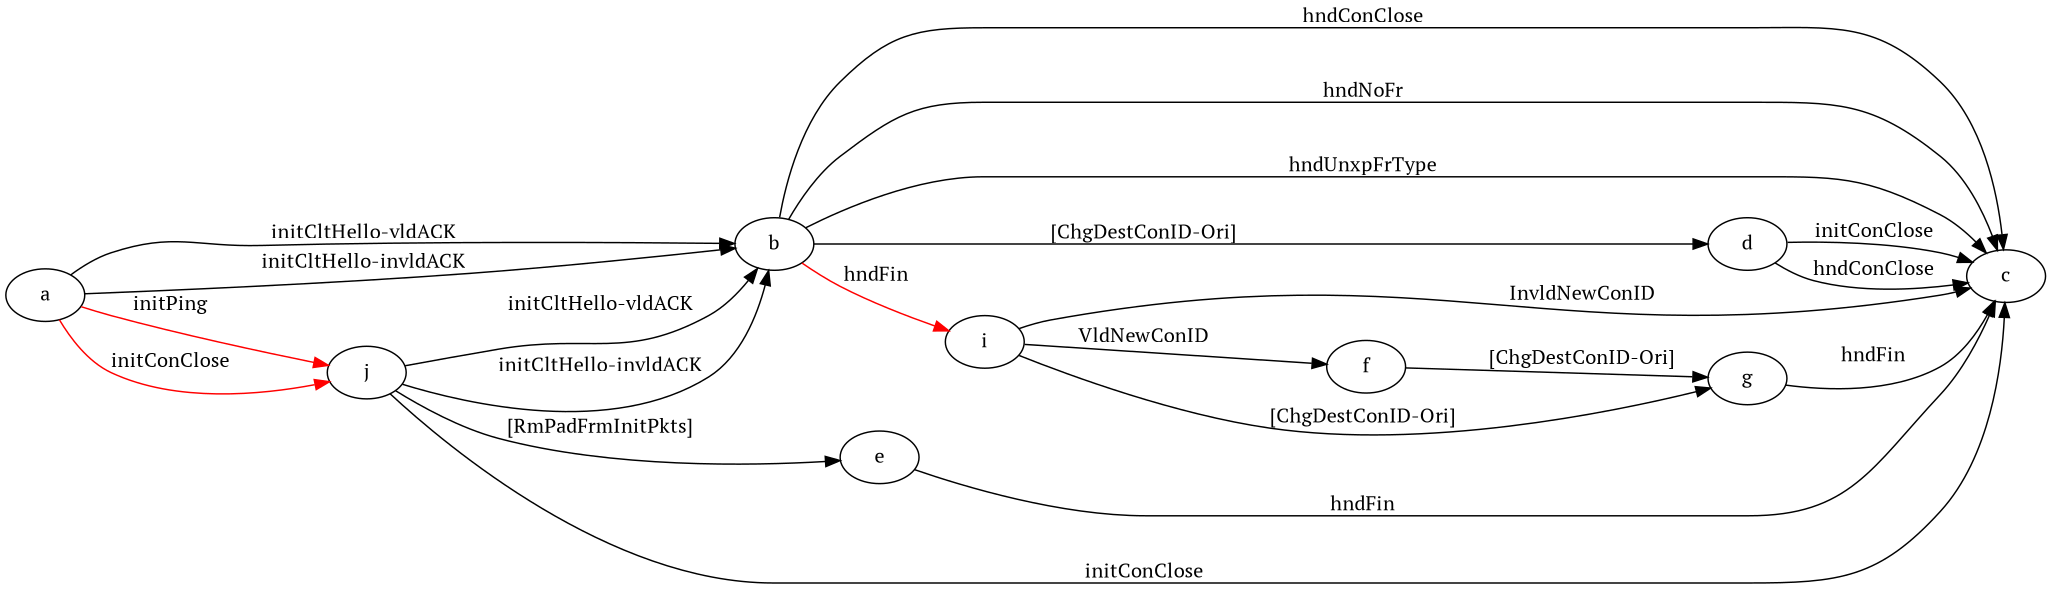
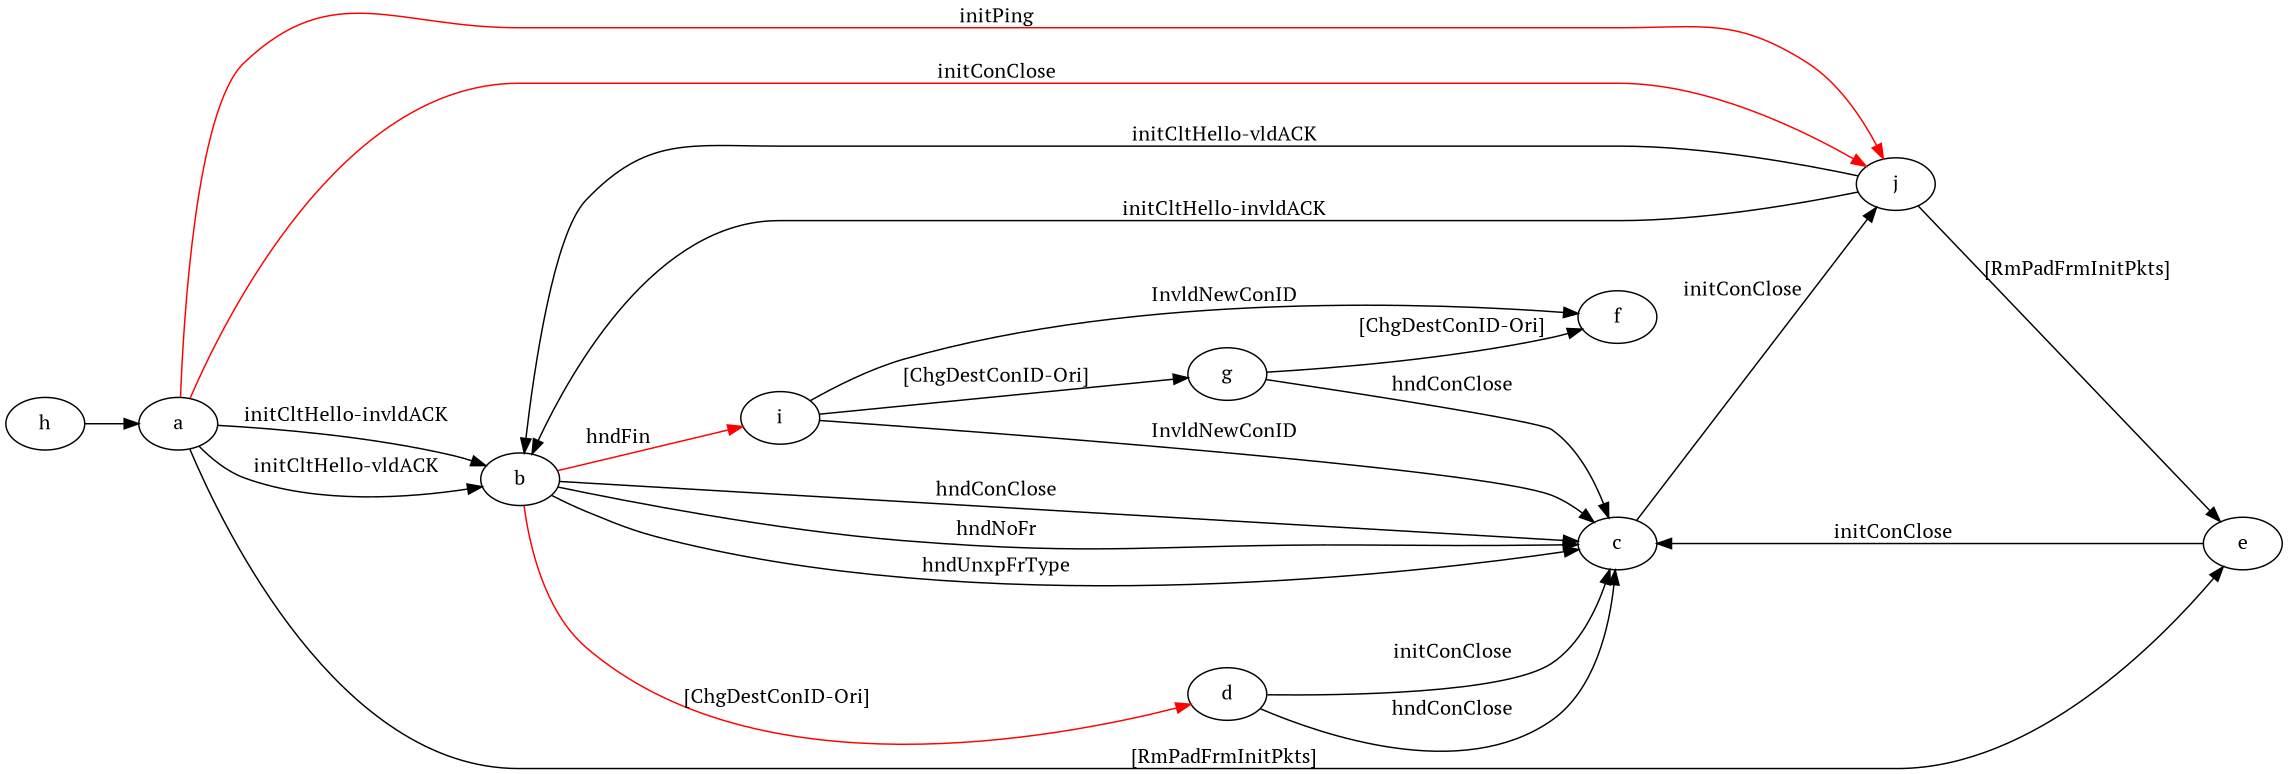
(1253, 244) -> (794, 735)
(1147, 337) -> (1227, 296)
(1877, 356) -> (1455, 385)
(1549, 372) -> (1418, 359)
none -> (45, 424)
(1366, 505) -> (1896, 533)
(1254, 583) -> (1752, 370)
none -> (1157, 769)
